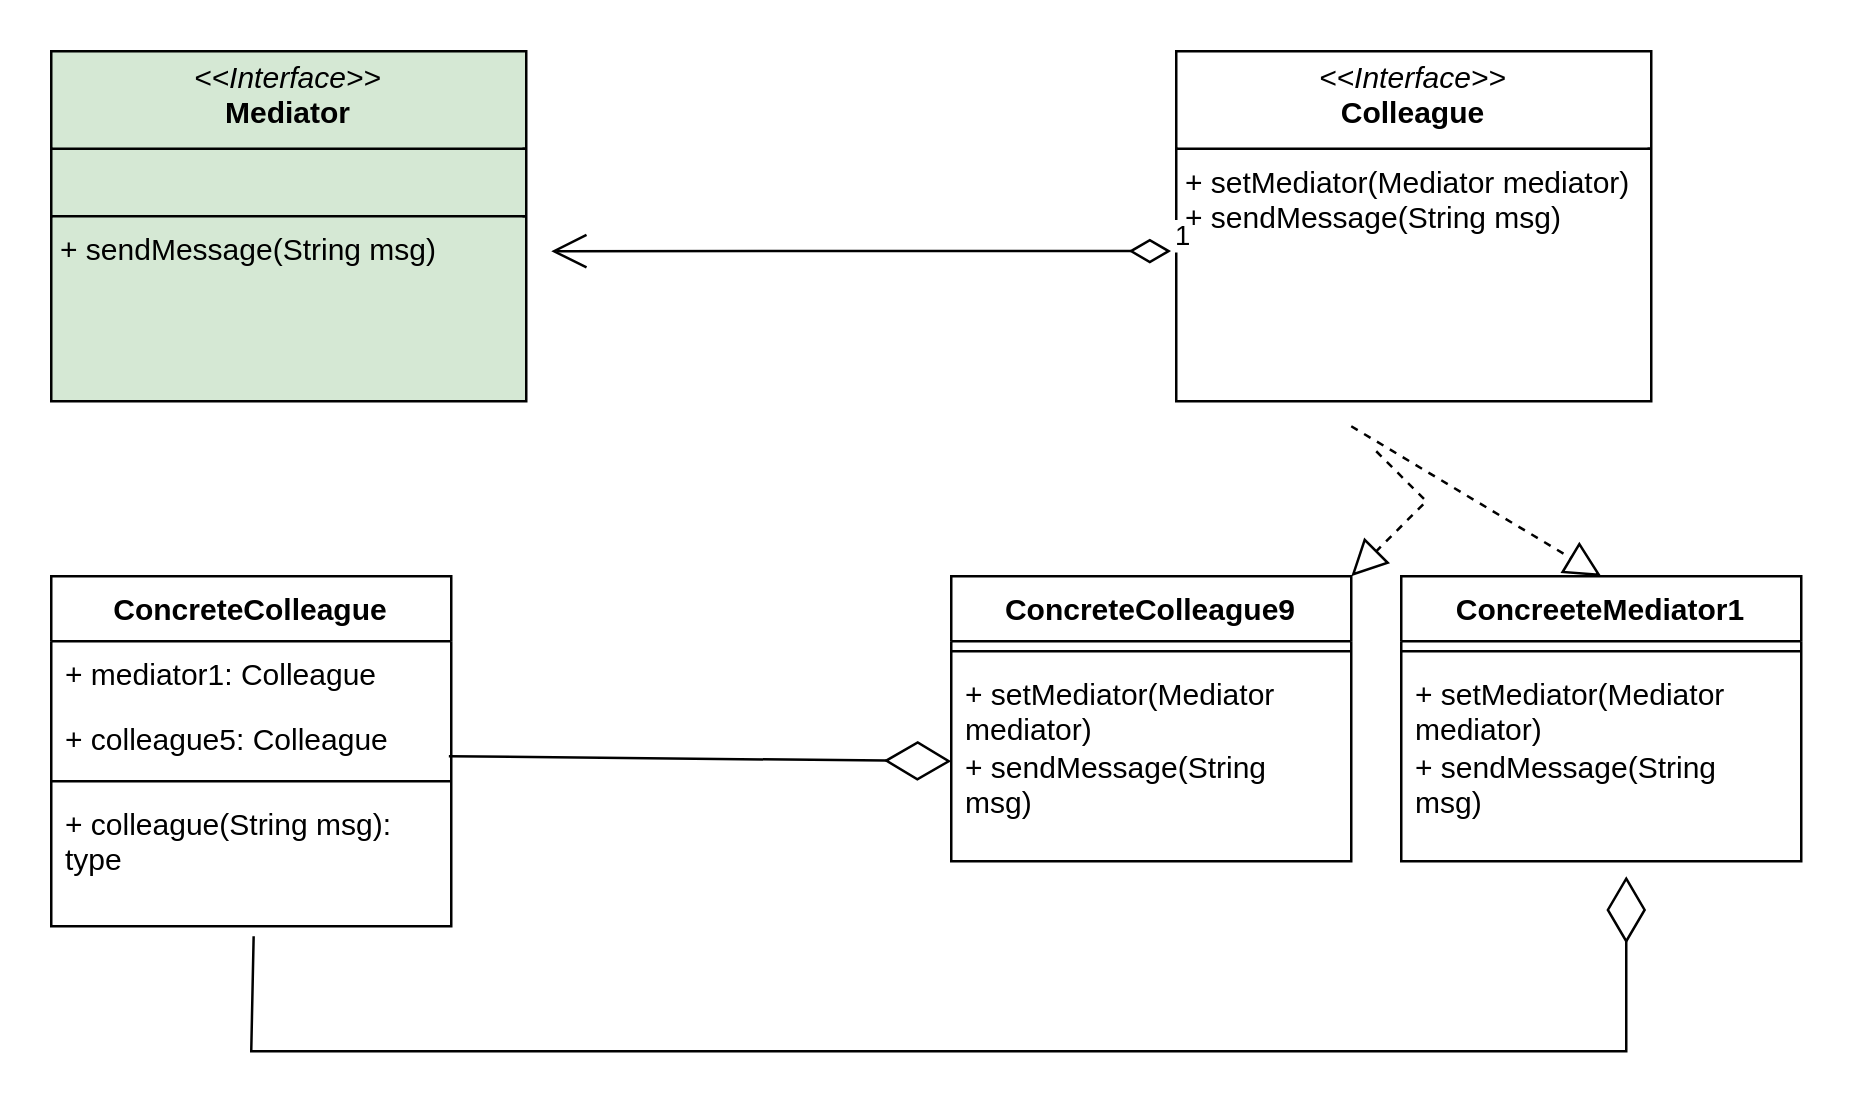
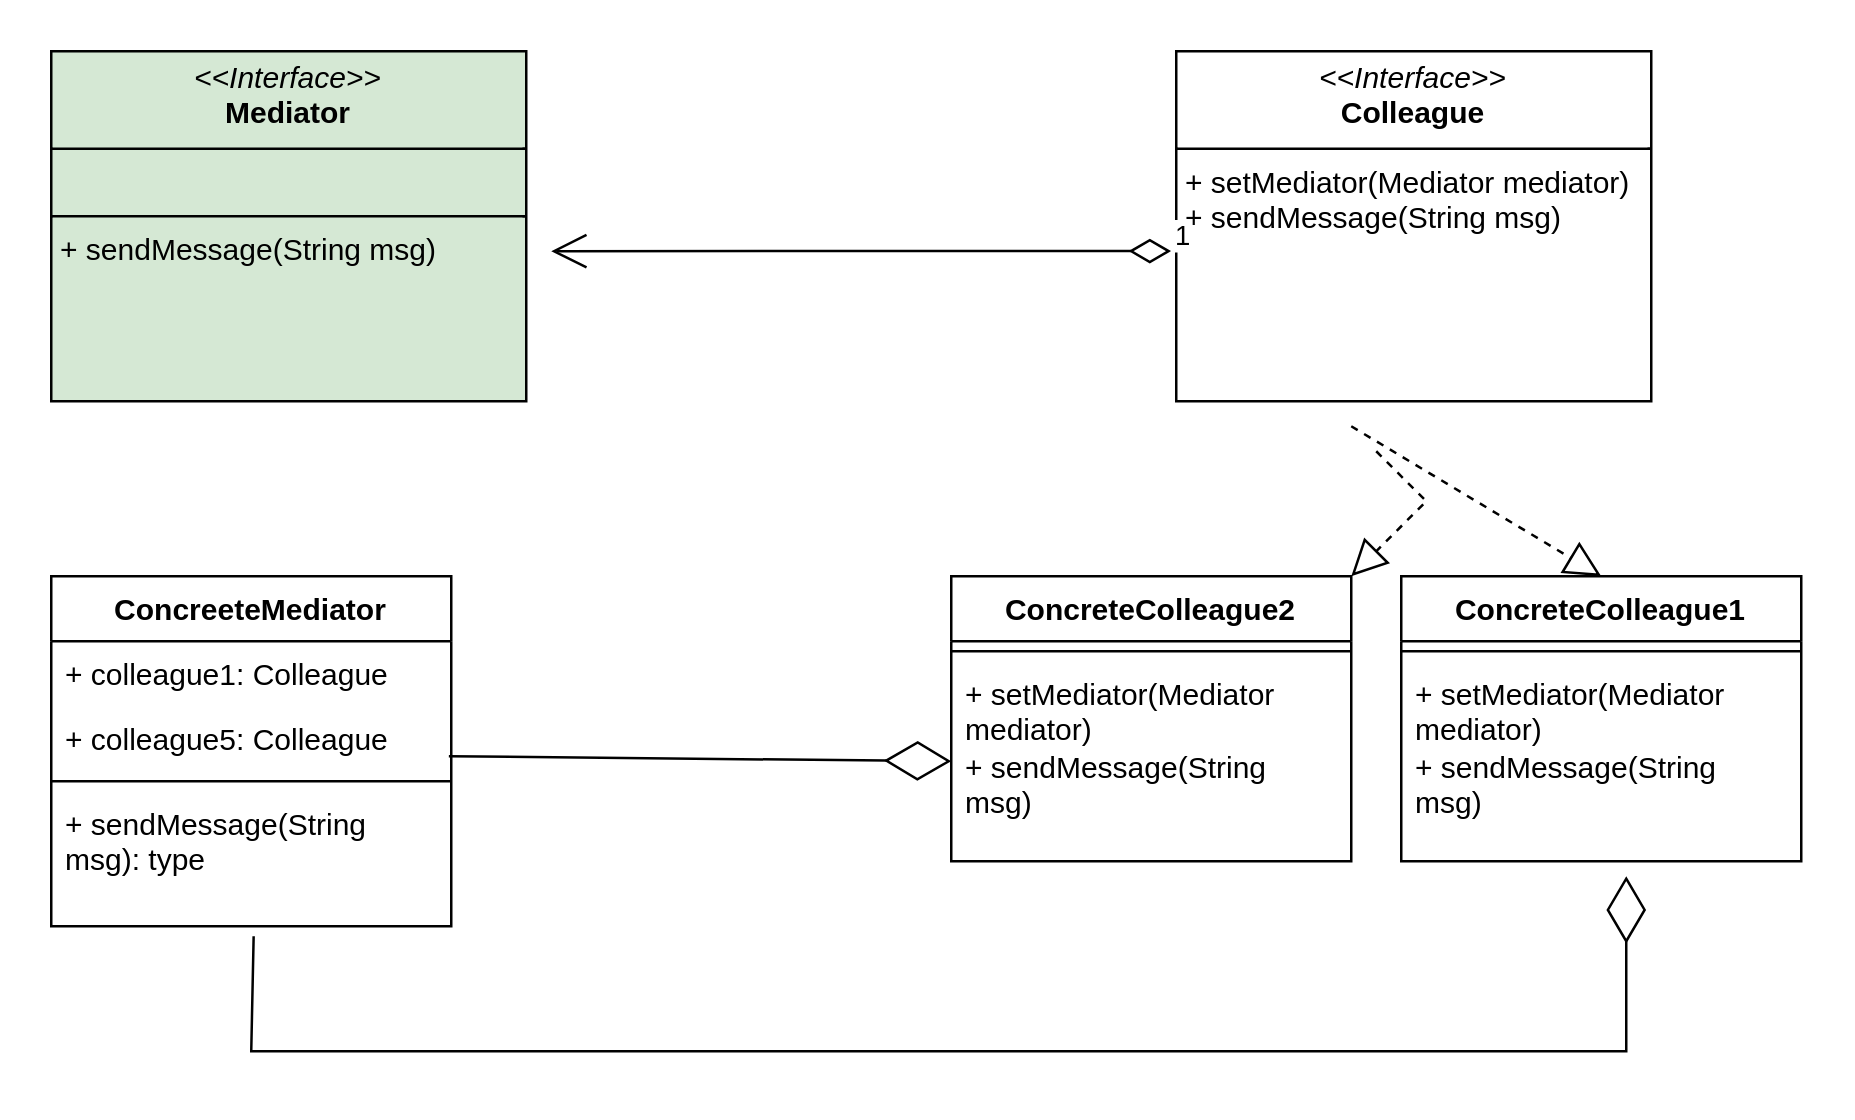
(251, 612) -> (251, 612)
(1151, 612) -> (1151, 612)
(1601, 612) -> (1601, 612)
(228, 677) -> (232, 677)
(254, 845) -> (254, 845)
